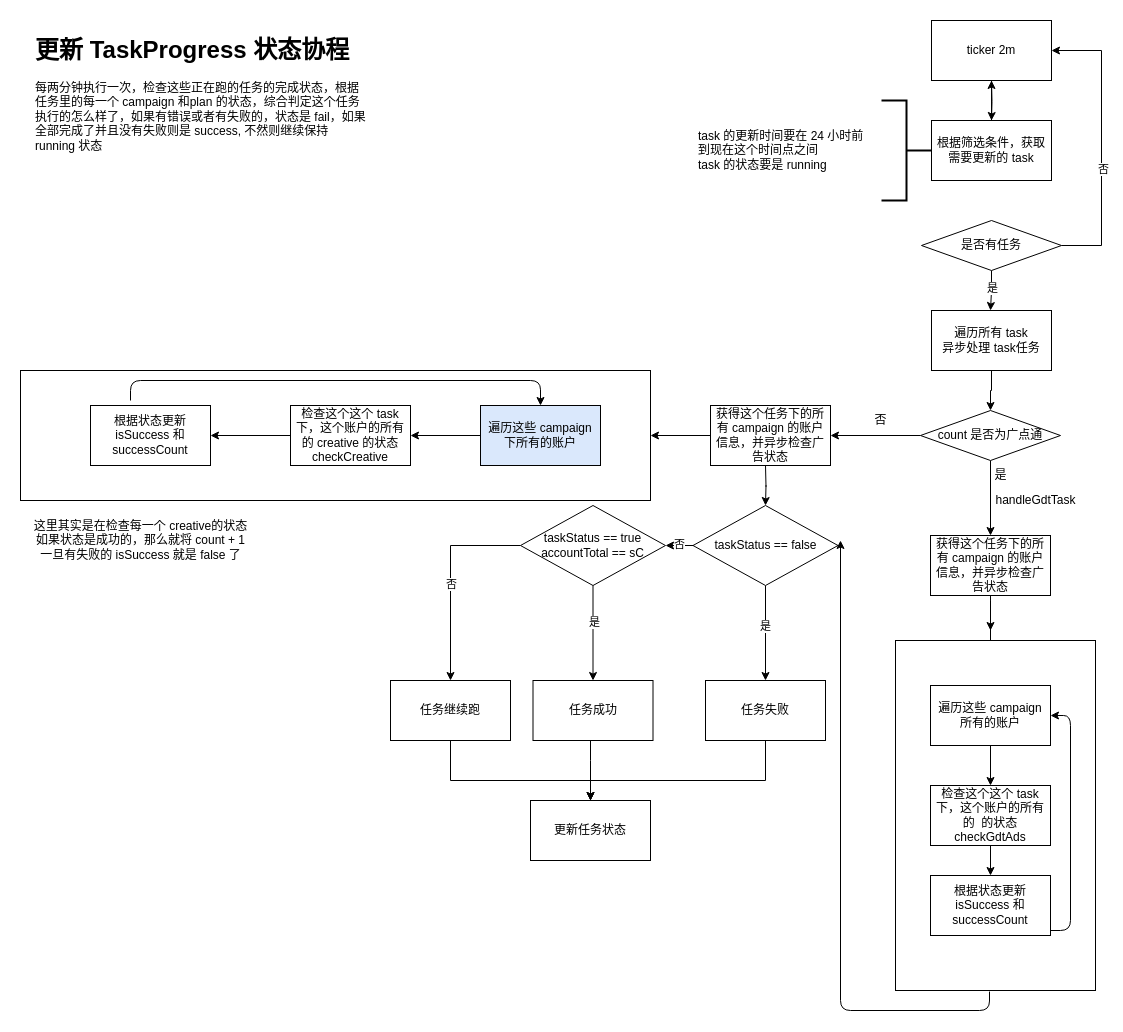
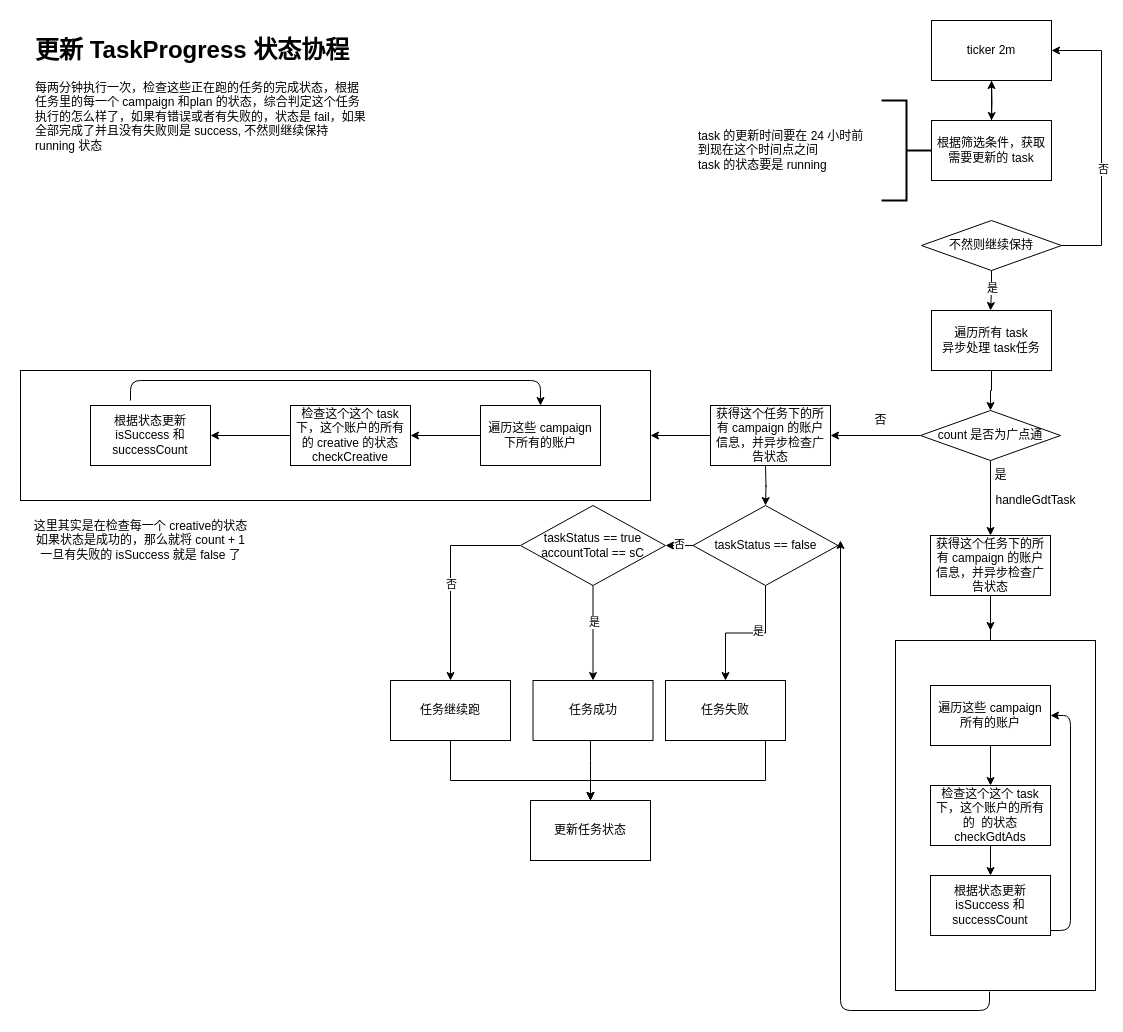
(992, 246) -> (992, 246)
(541, 436) -> (541, 436)
(766, 711) -> (726, 711)
